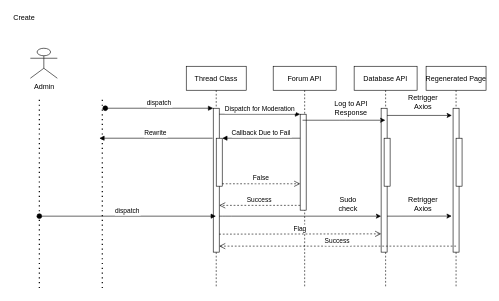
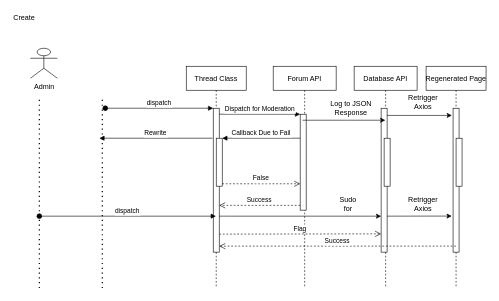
(351, 108) -> (351, 108)
(348, 204) -> (348, 204)
